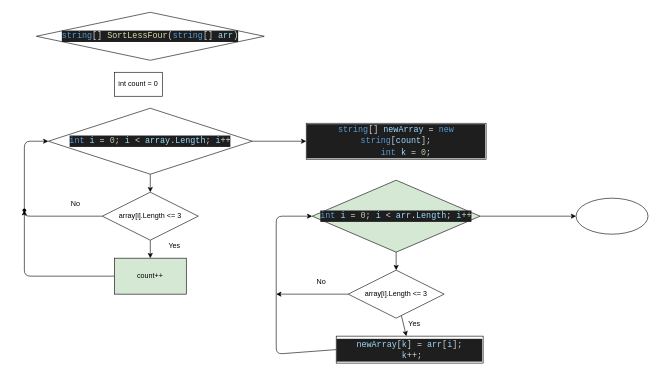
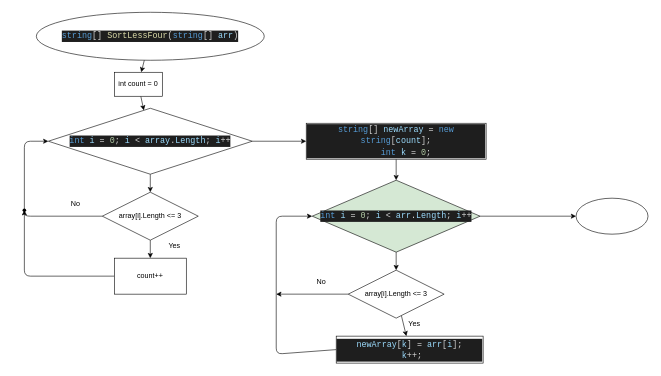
(150, 36) -> (150, 36)
none -> (143, 64)
none -> (142, 101)
none -> (396, 174)
(150, 276) -> (150, 276)
